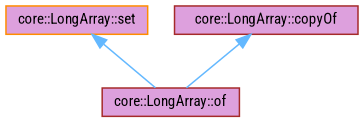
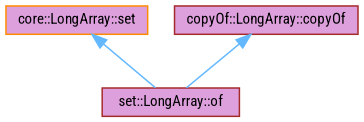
(266, 20) -> (266, 20)
(171, 102) -> (171, 102)
